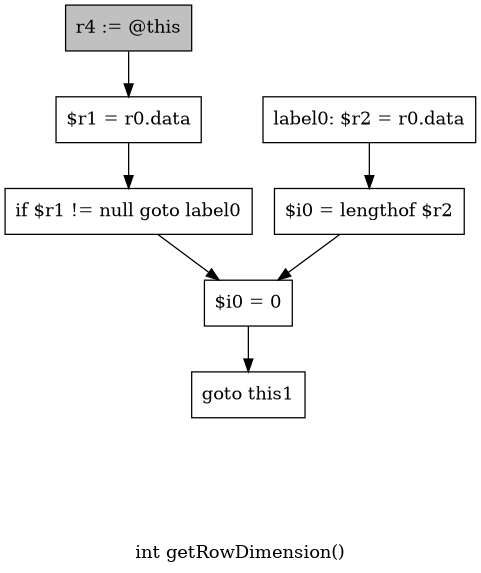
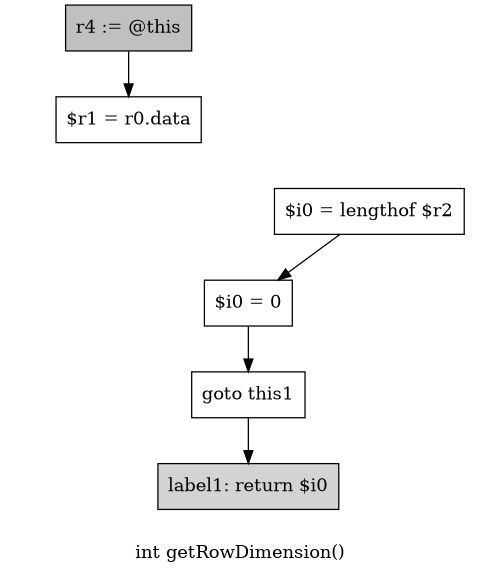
(369, 120) -> none
(129, 211) -> none
none -> (248, 487)
